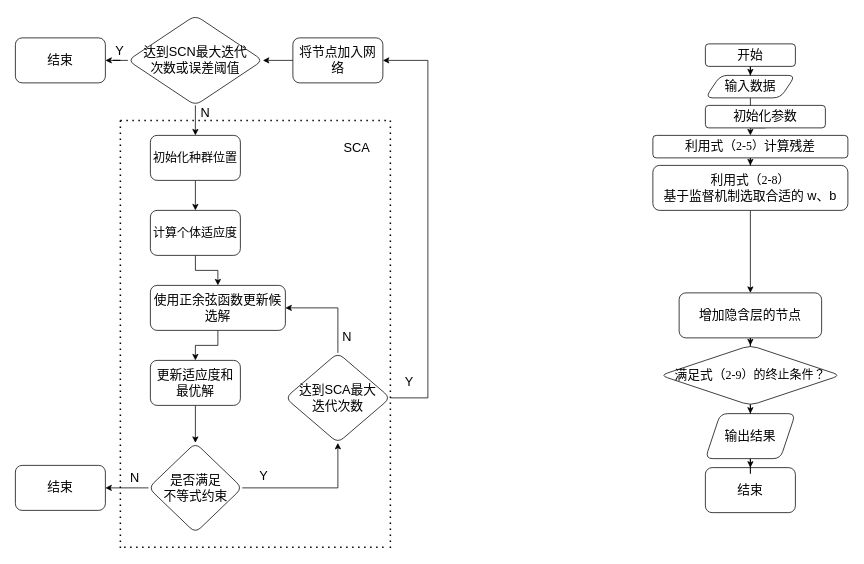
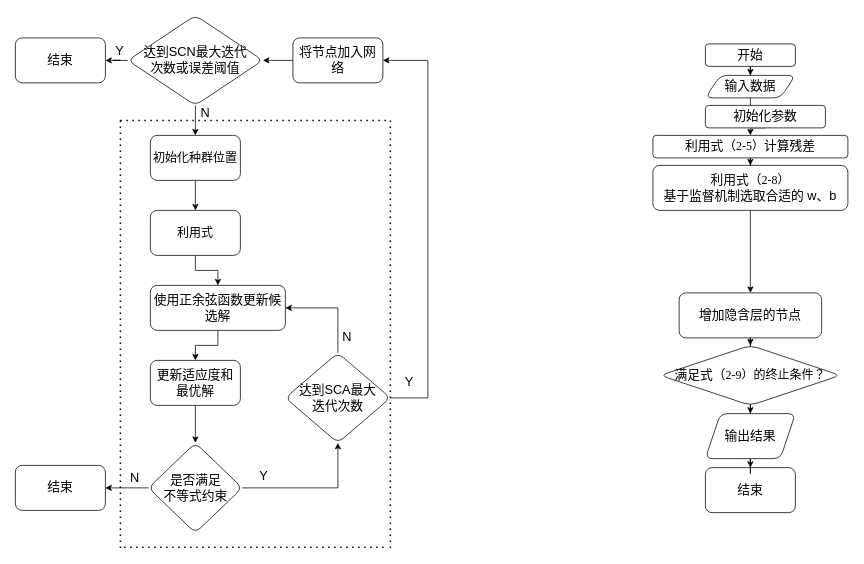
(357, 148) -> none
(195, 233) -> (195, 233)
